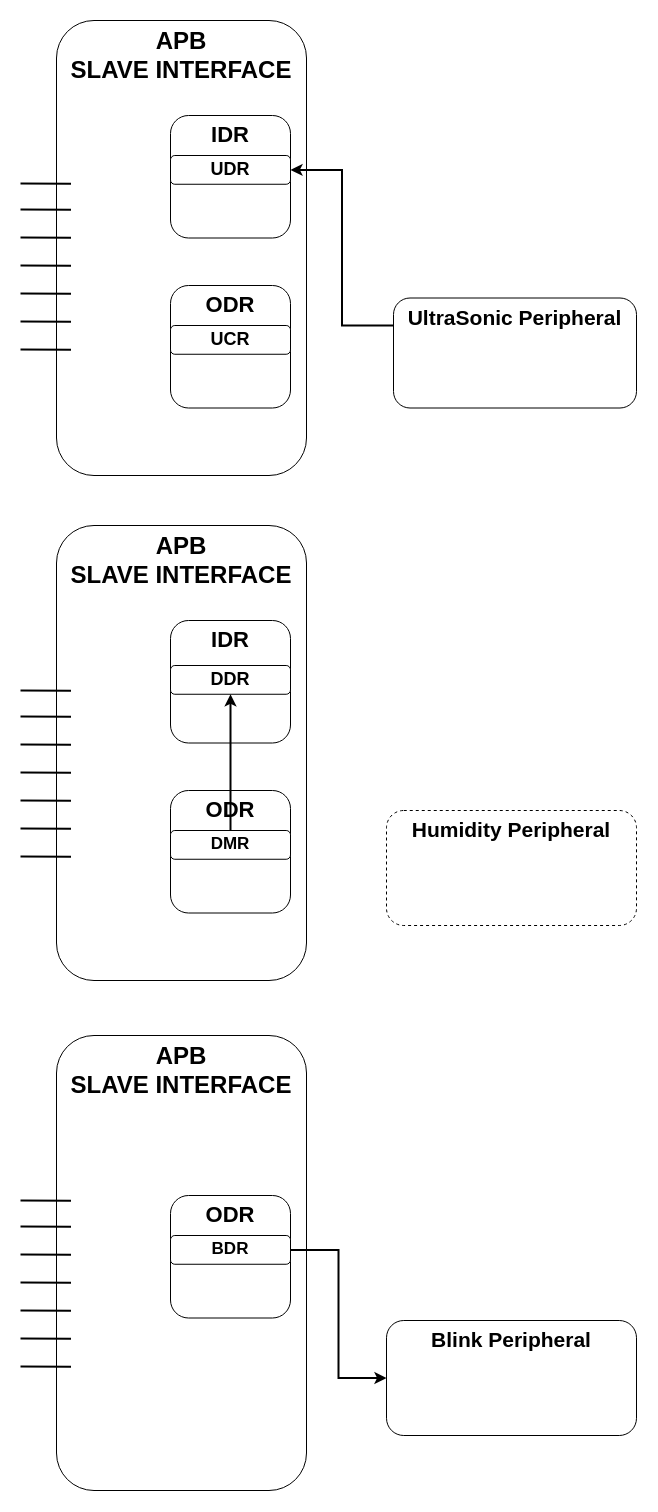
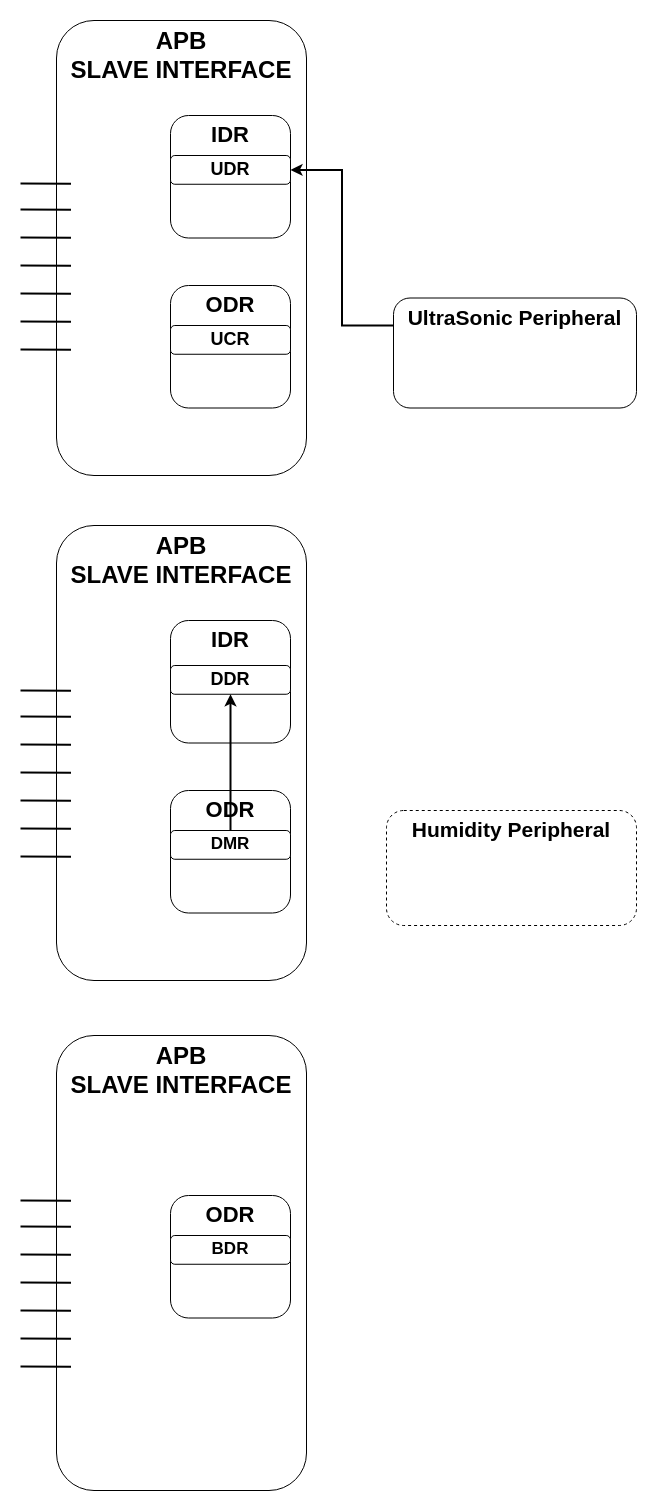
(339, 1309) -> none
(512, 1378) -> none
